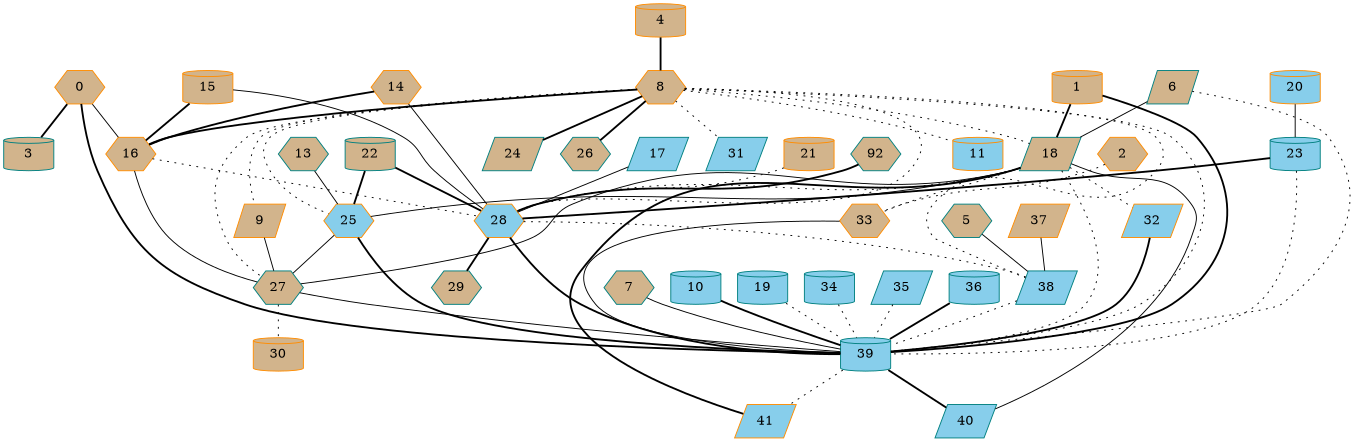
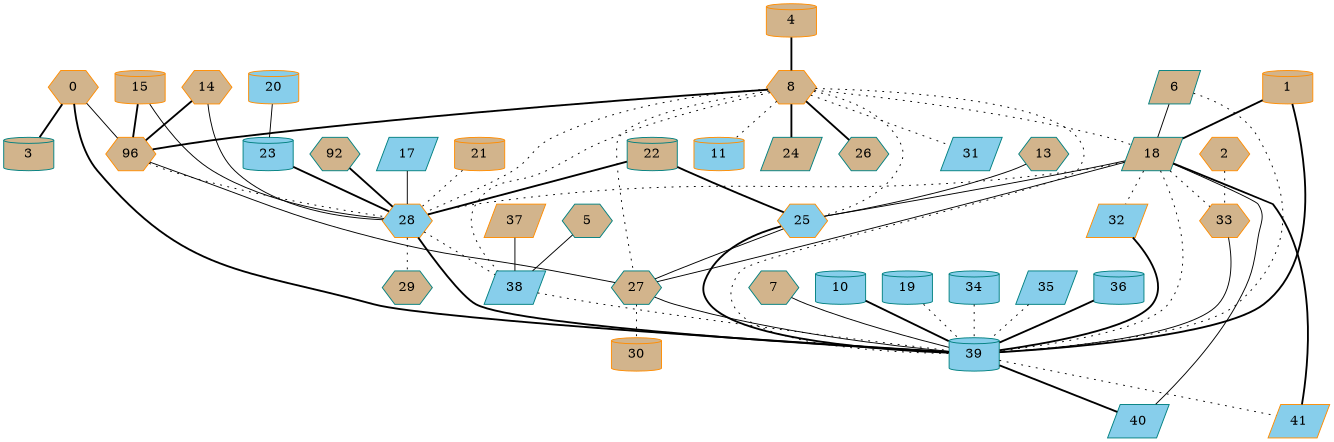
(131, 154) -> (131, 154)
(260, 221) -> none
(473, 261) -> (407, 254)
(1149, 339) -> none
